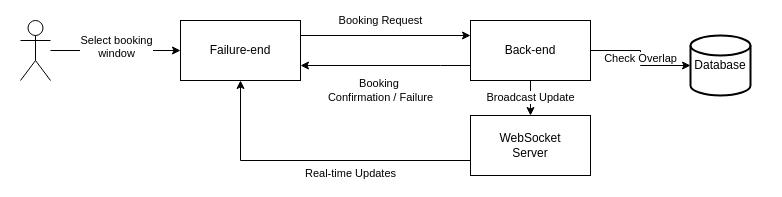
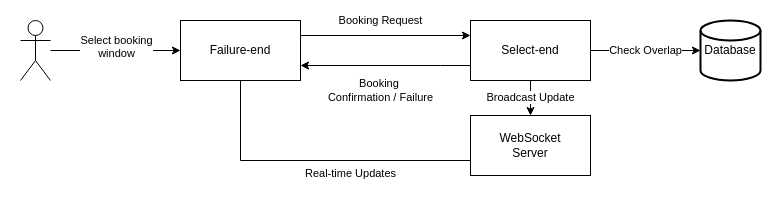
(531, 51) -> (531, 51)
(721, 66) -> (731, 51)
(241, 88) -> (241, 86)
